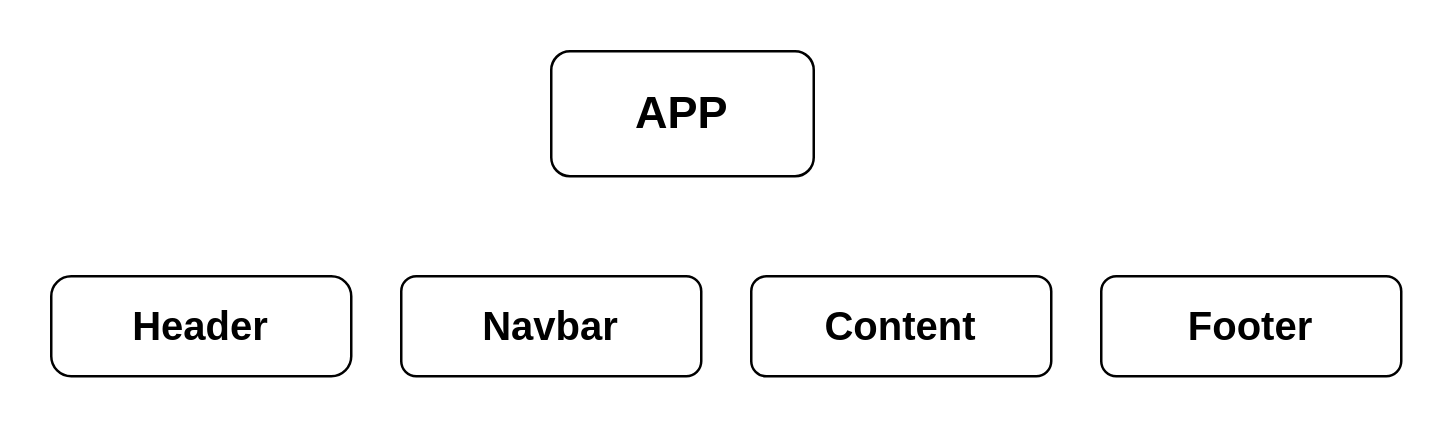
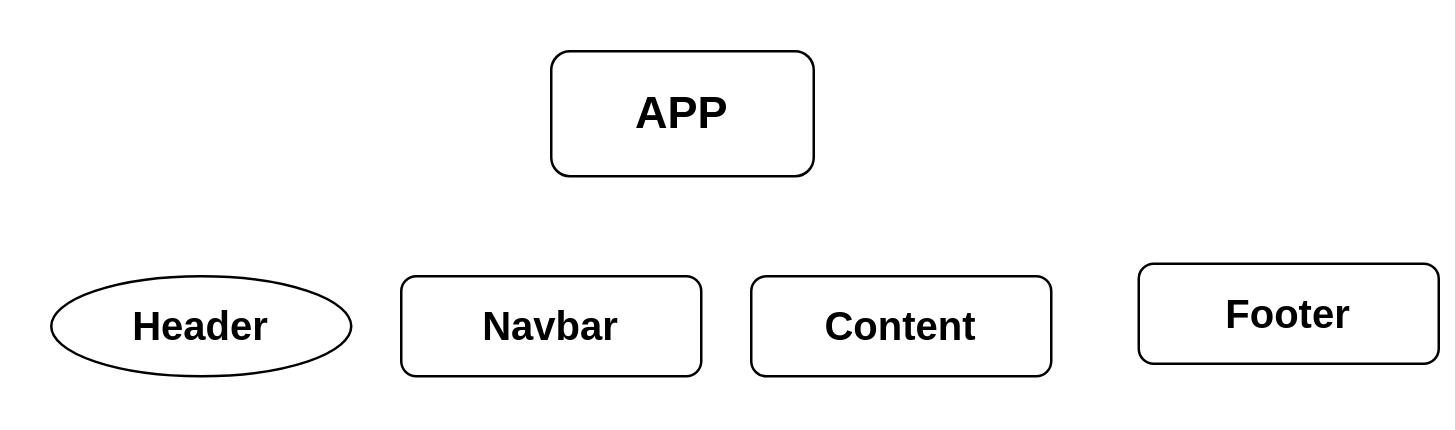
(201, 326) -> (201, 326)
(1251, 326) -> (1289, 314)
